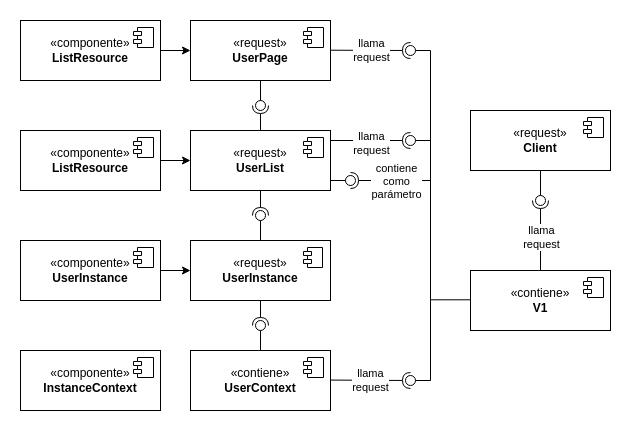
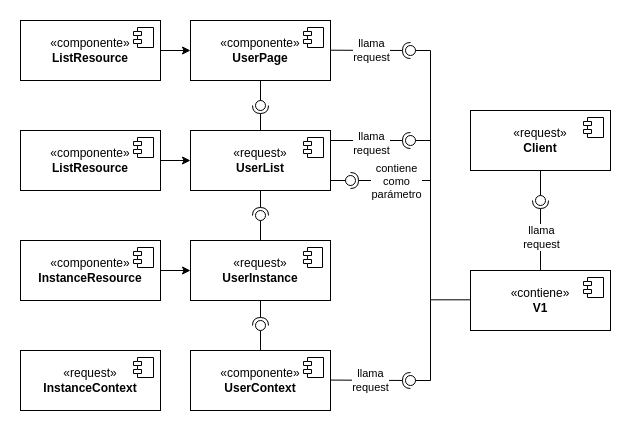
(261, 51) -> (261, 51)
(91, 271) -> (91, 271)
(91, 381) -> (91, 381)
(261, 381) -> (261, 381)
